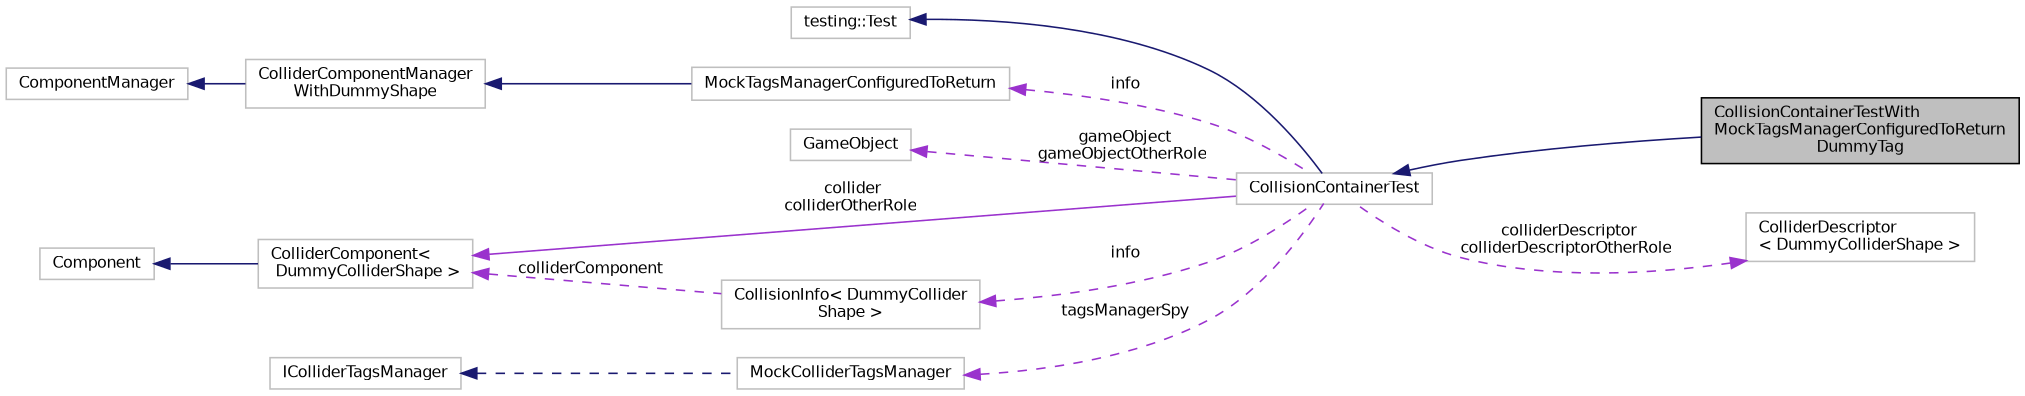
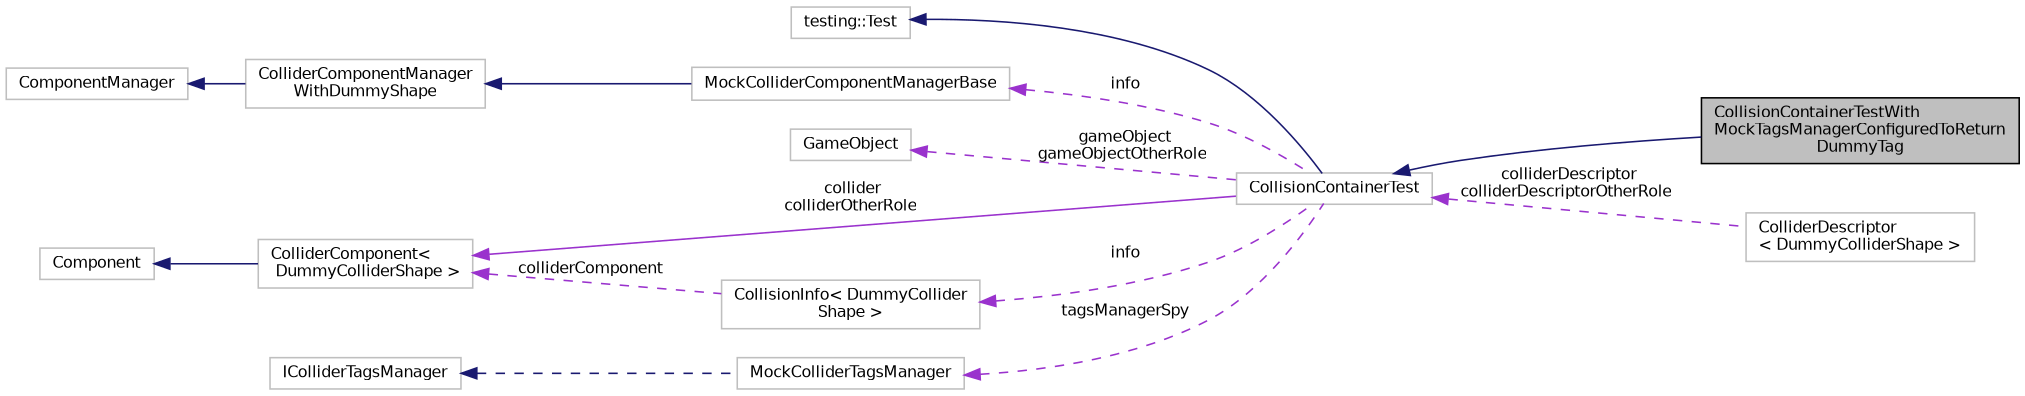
(851, 84) -> (851, 84)
(1536, 270) -> (1597, 213)
